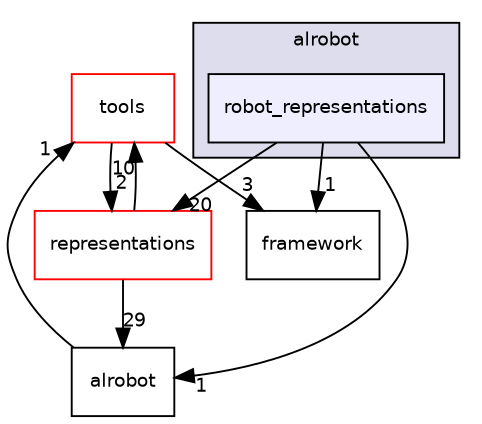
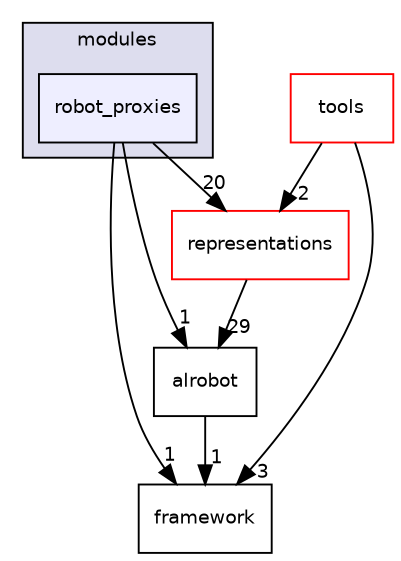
(326, 41) -> (118, 41)
(326, 108) -> (118, 108)
(136, 186) -> none
(9, 255) -> (205, 441)
